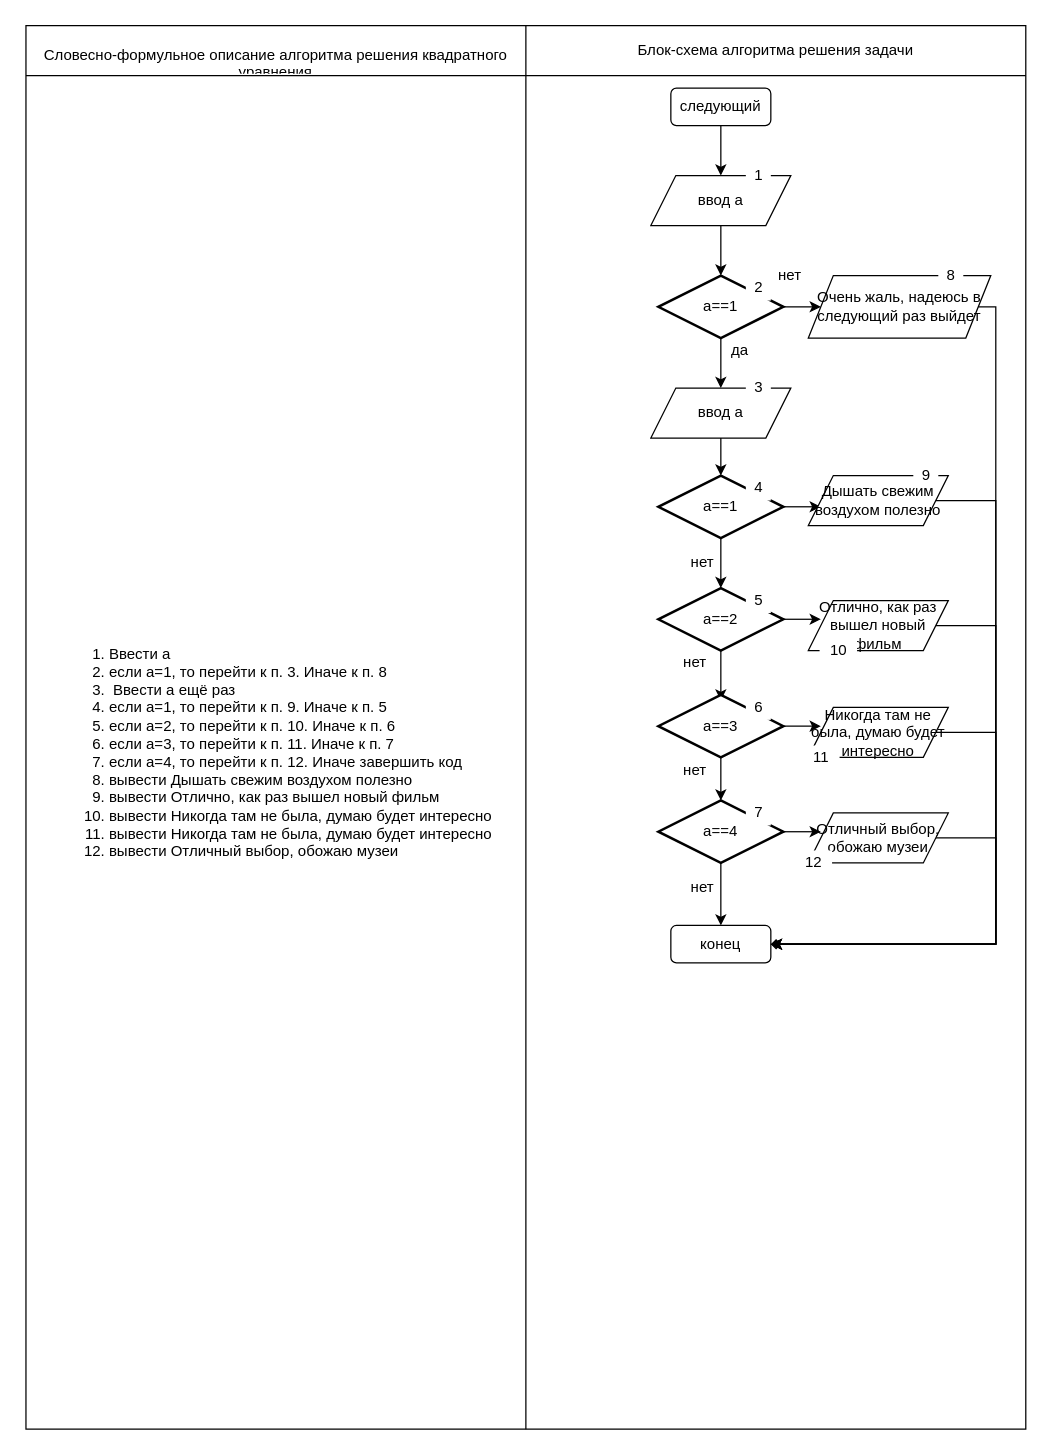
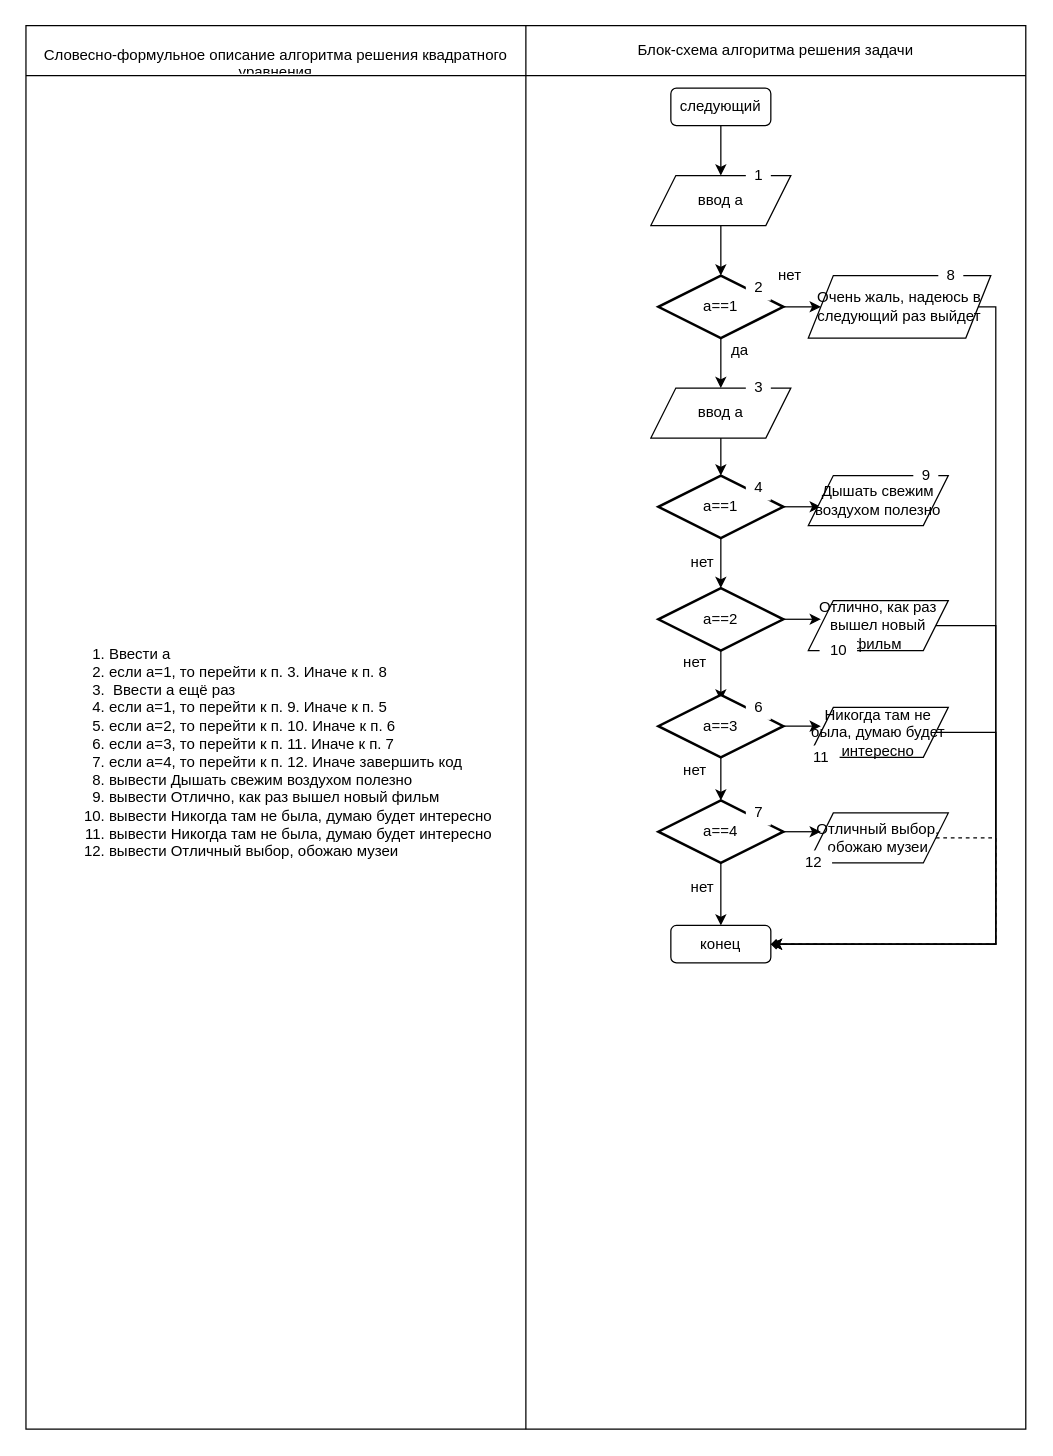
(964, 501) -> none
(758, 601) -> none
(965, 838) -> (965, 838)
